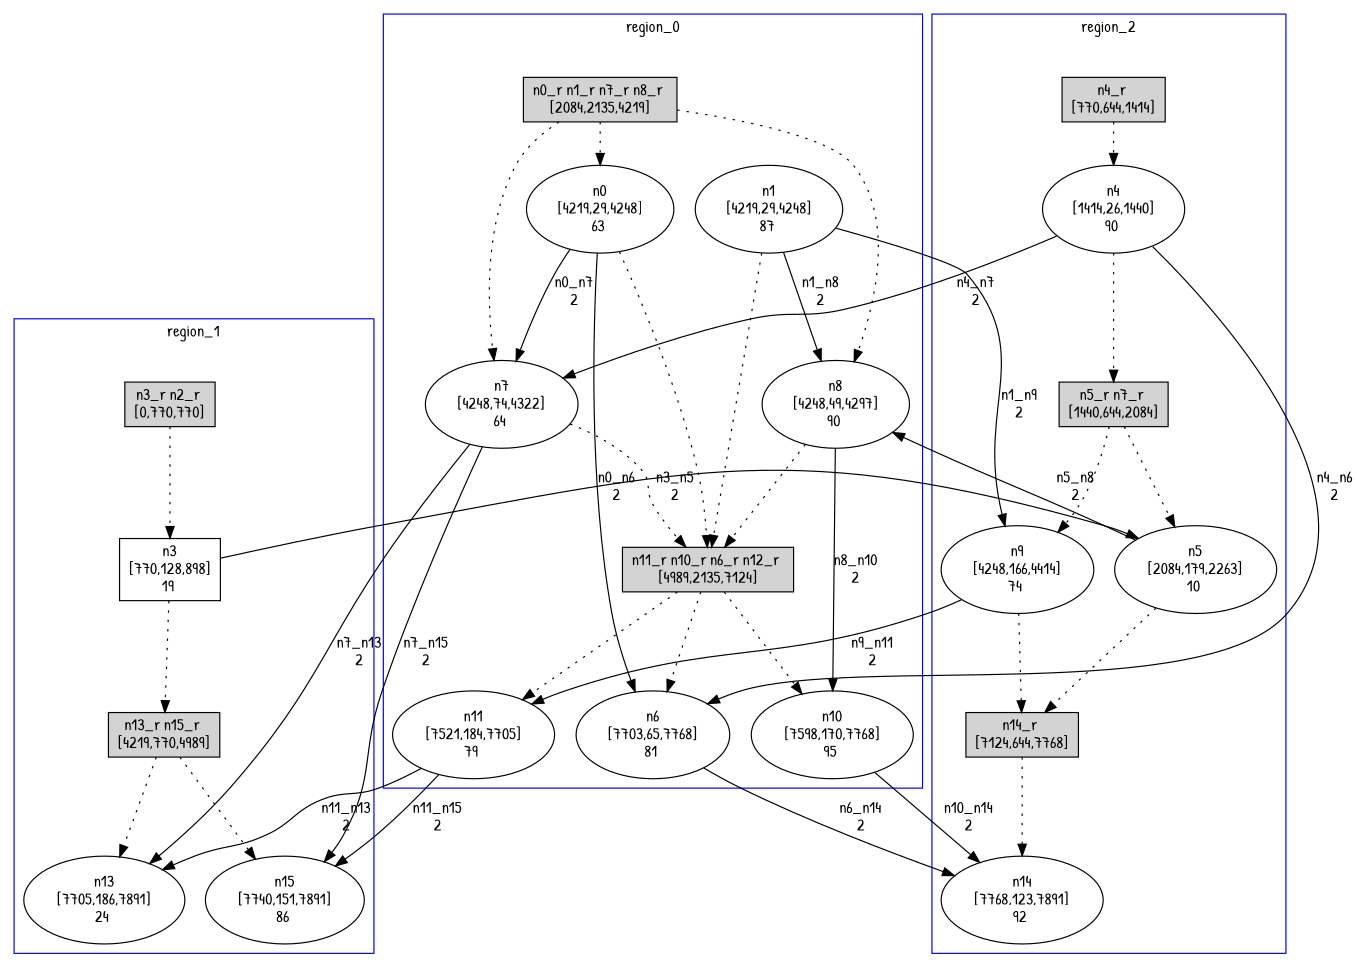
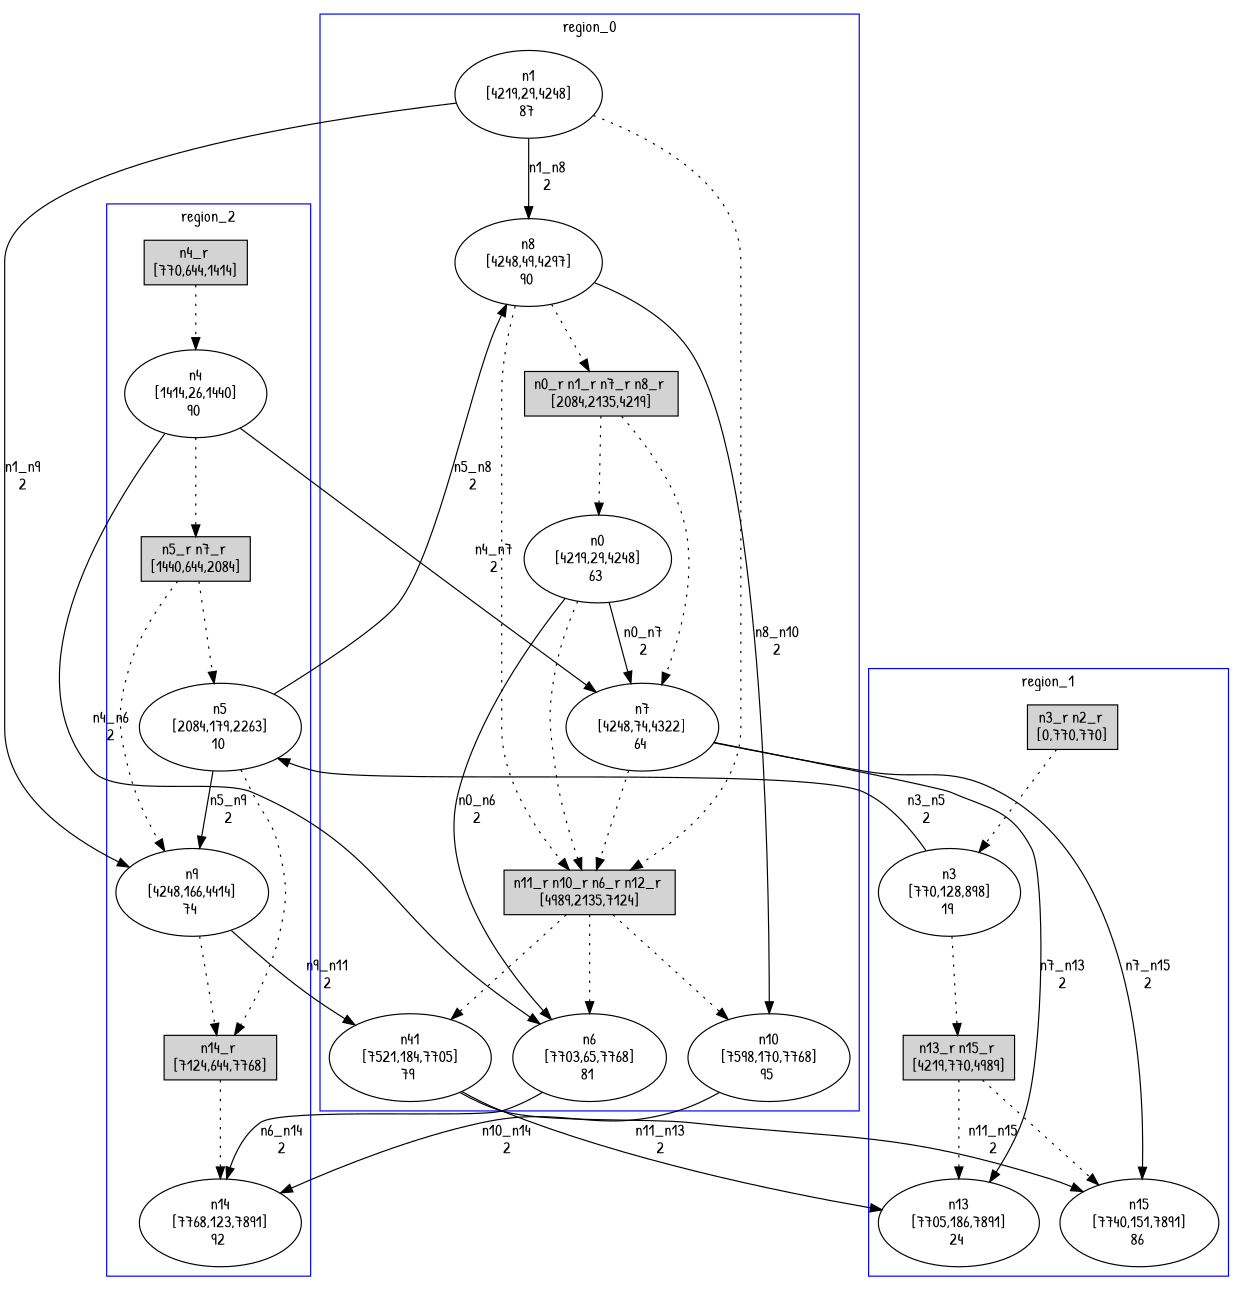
(855, 168) -> (568, 333)
(170, 570) -> (950, 892)
(474, 735) -> (410, 1058)
none -> (207, 804)
